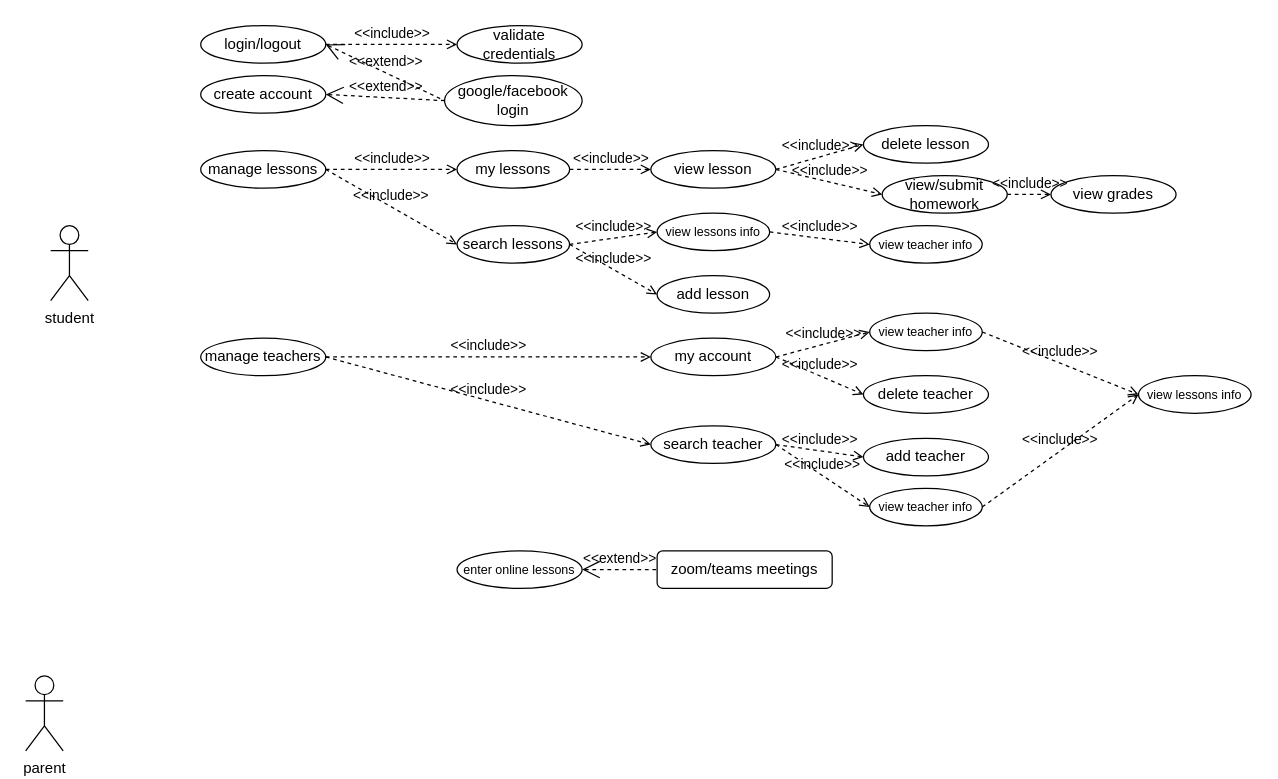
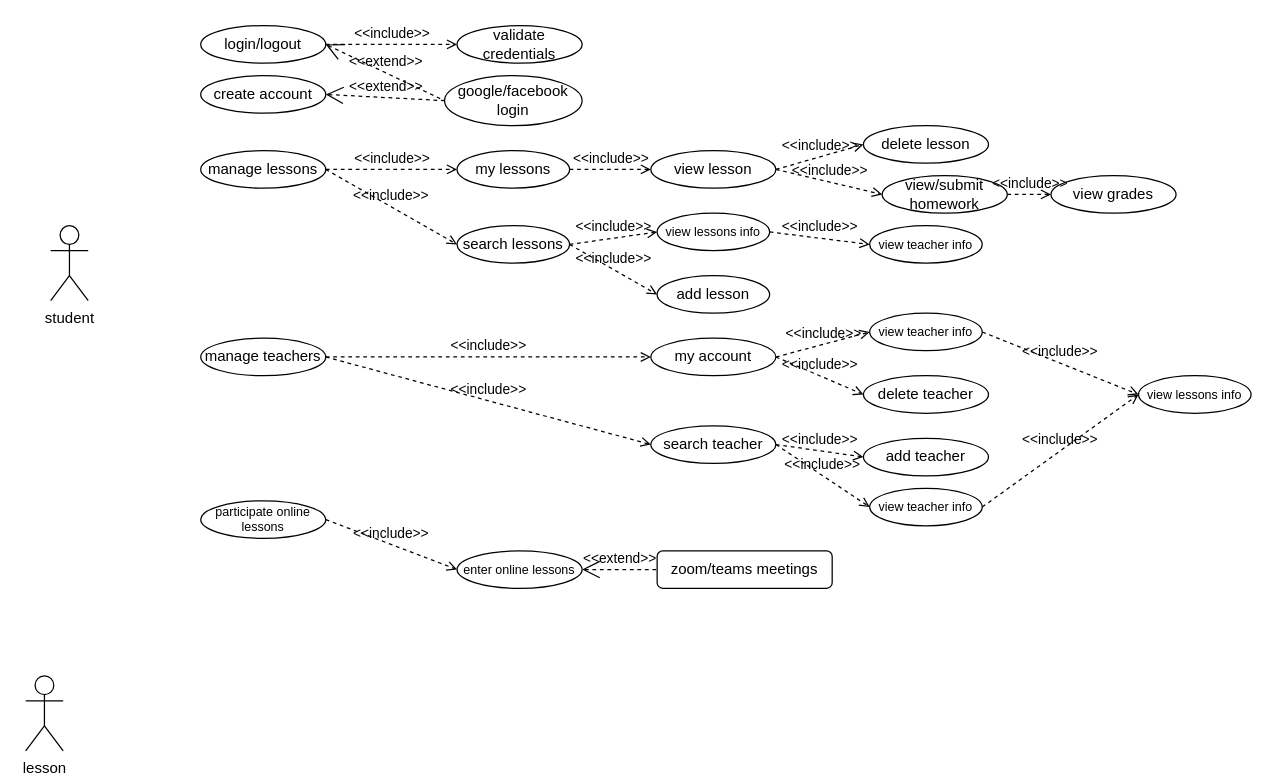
none -> (263, 519)
none -> (389, 544)
(45, 768) -> (45, 768)
